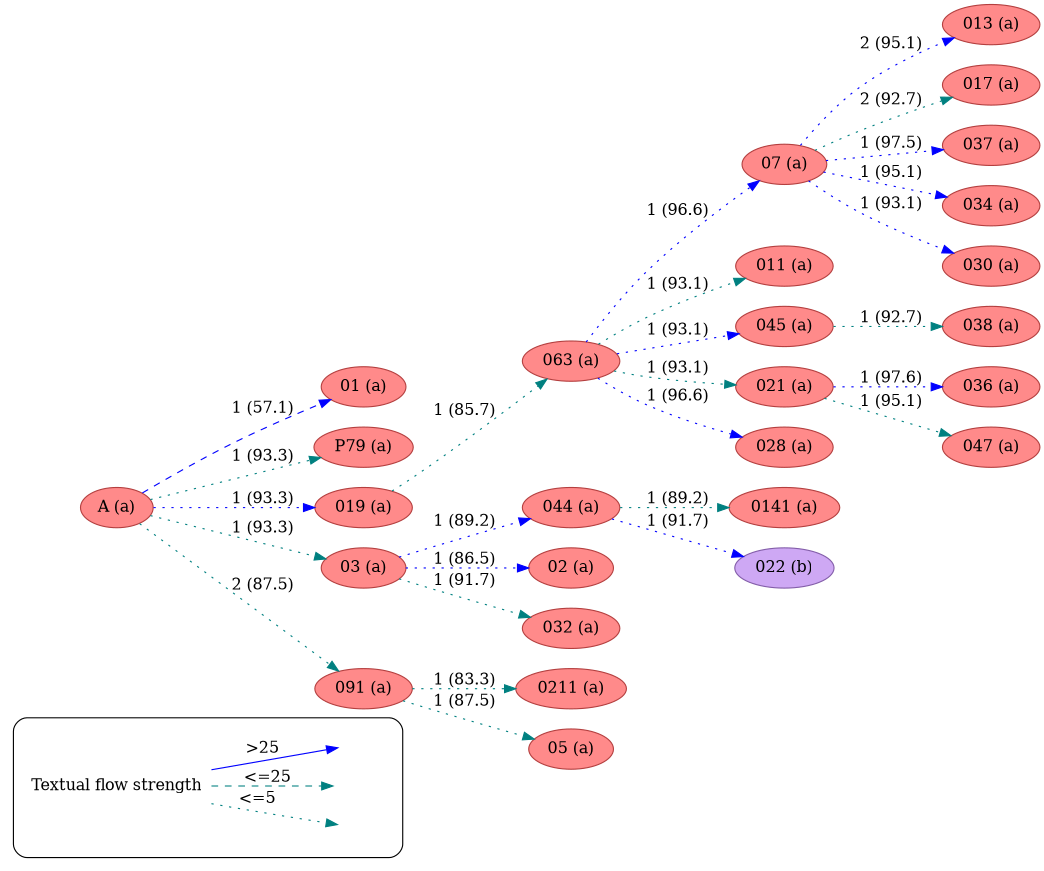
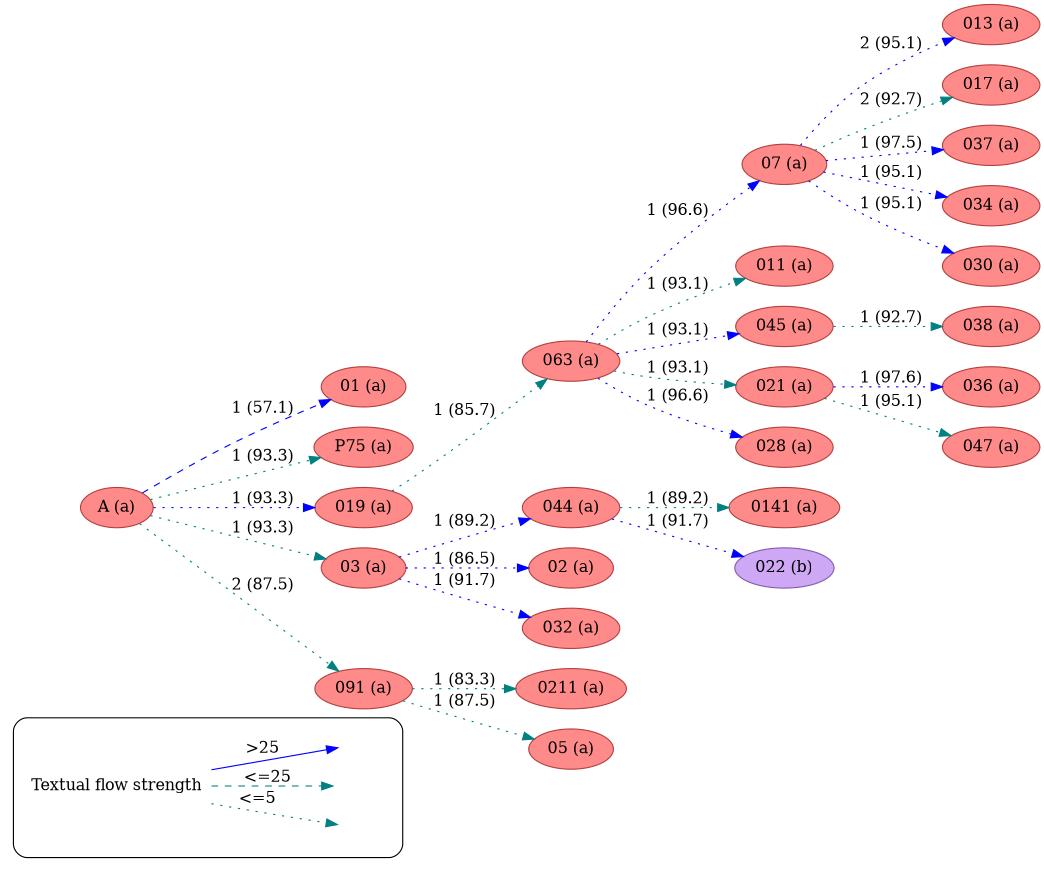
(891, 204) -> (891, 204)
(364, 447) -> (364, 447)
(459, 597) -> (459, 597)
